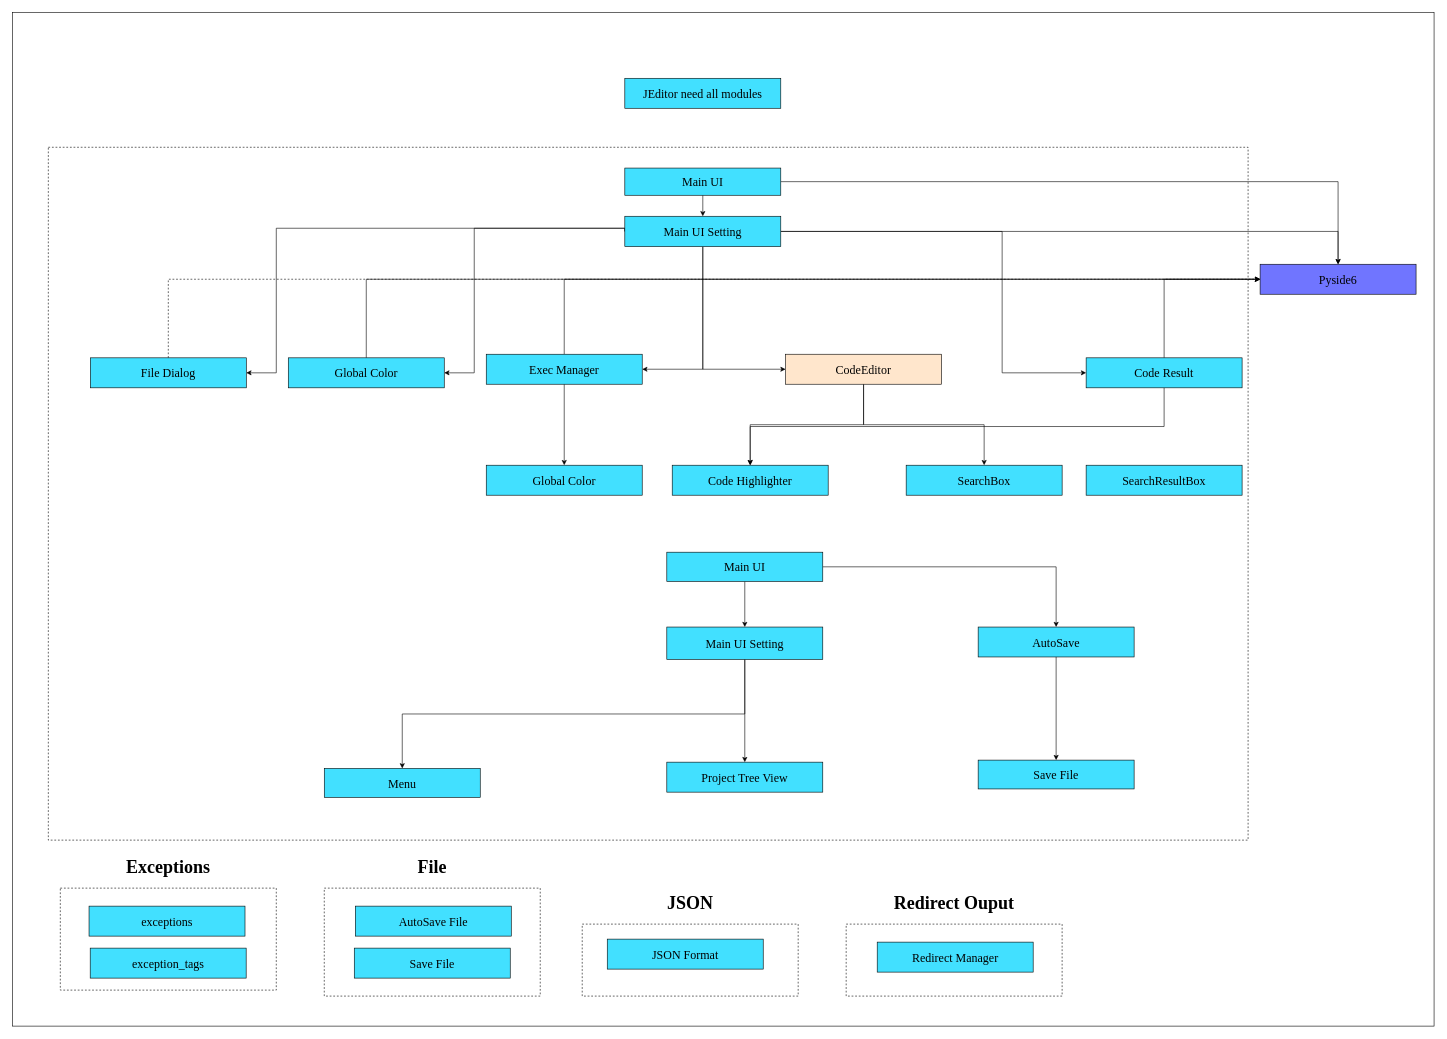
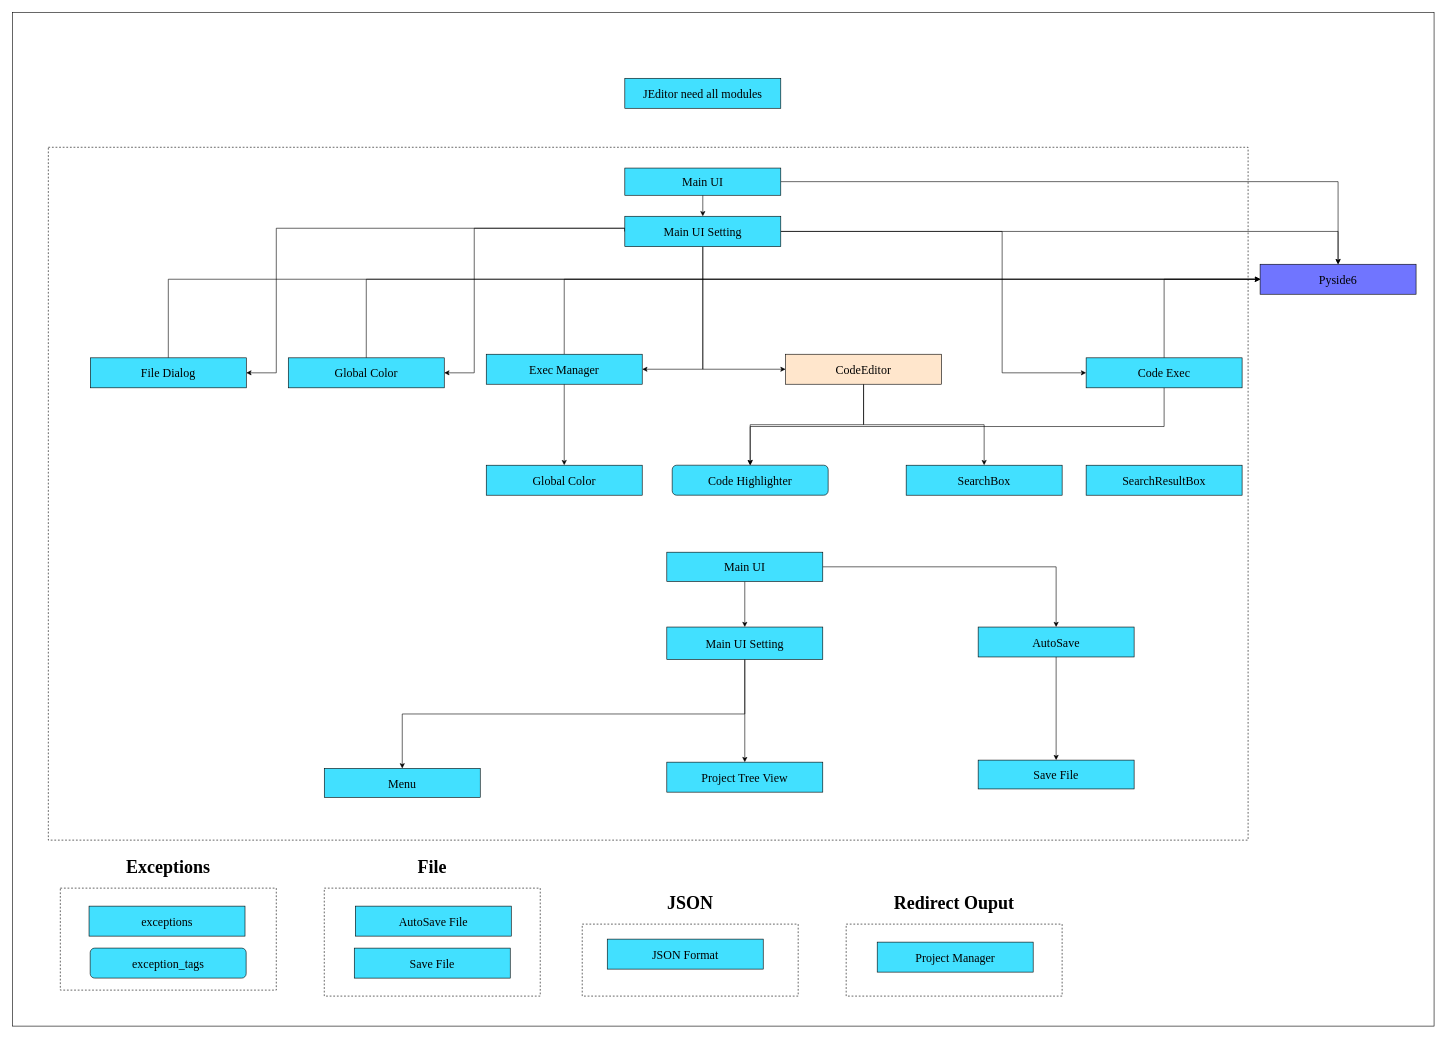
(227, 279) -> (227, 279)
(1164, 373) -> (1164, 373)
(750, 480) -> (750, 480)
(956, 957) -> (956, 957)
(168, 963) -> (168, 963)
